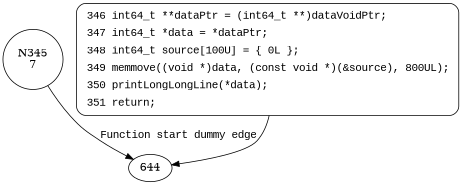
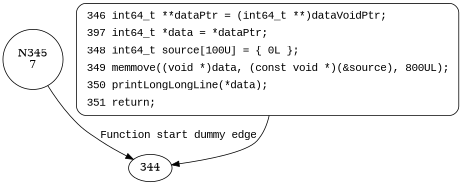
(96, 33) -> (96, 33)
(150, 168) -> (150, 168)
